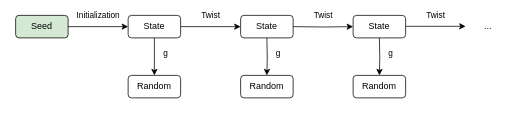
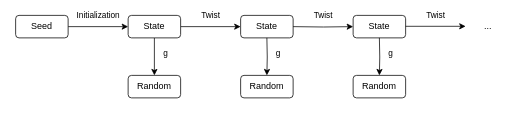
(42, 27) -> (42, 27)
